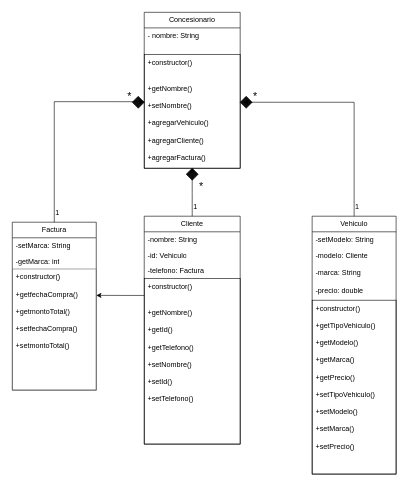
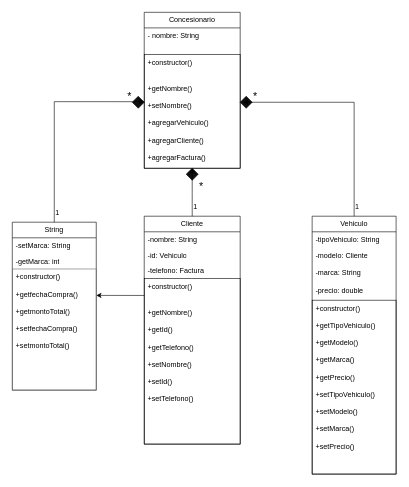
(54, 230) -> (54, 230)
(348, 240) -> (353, 240)
